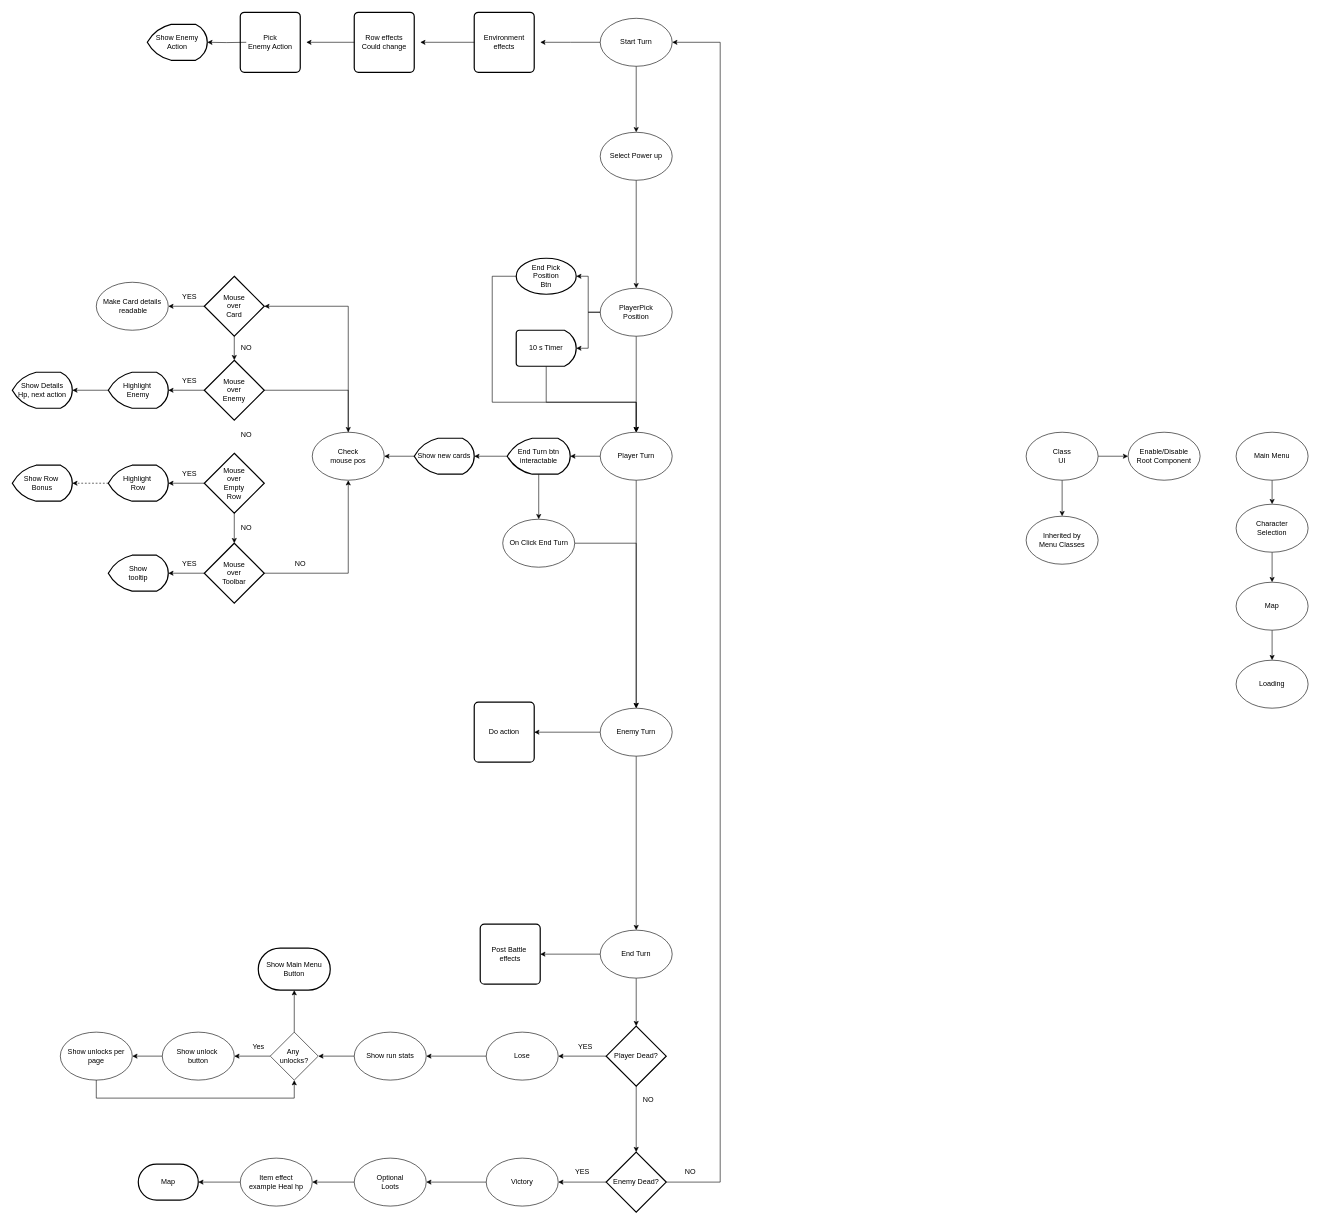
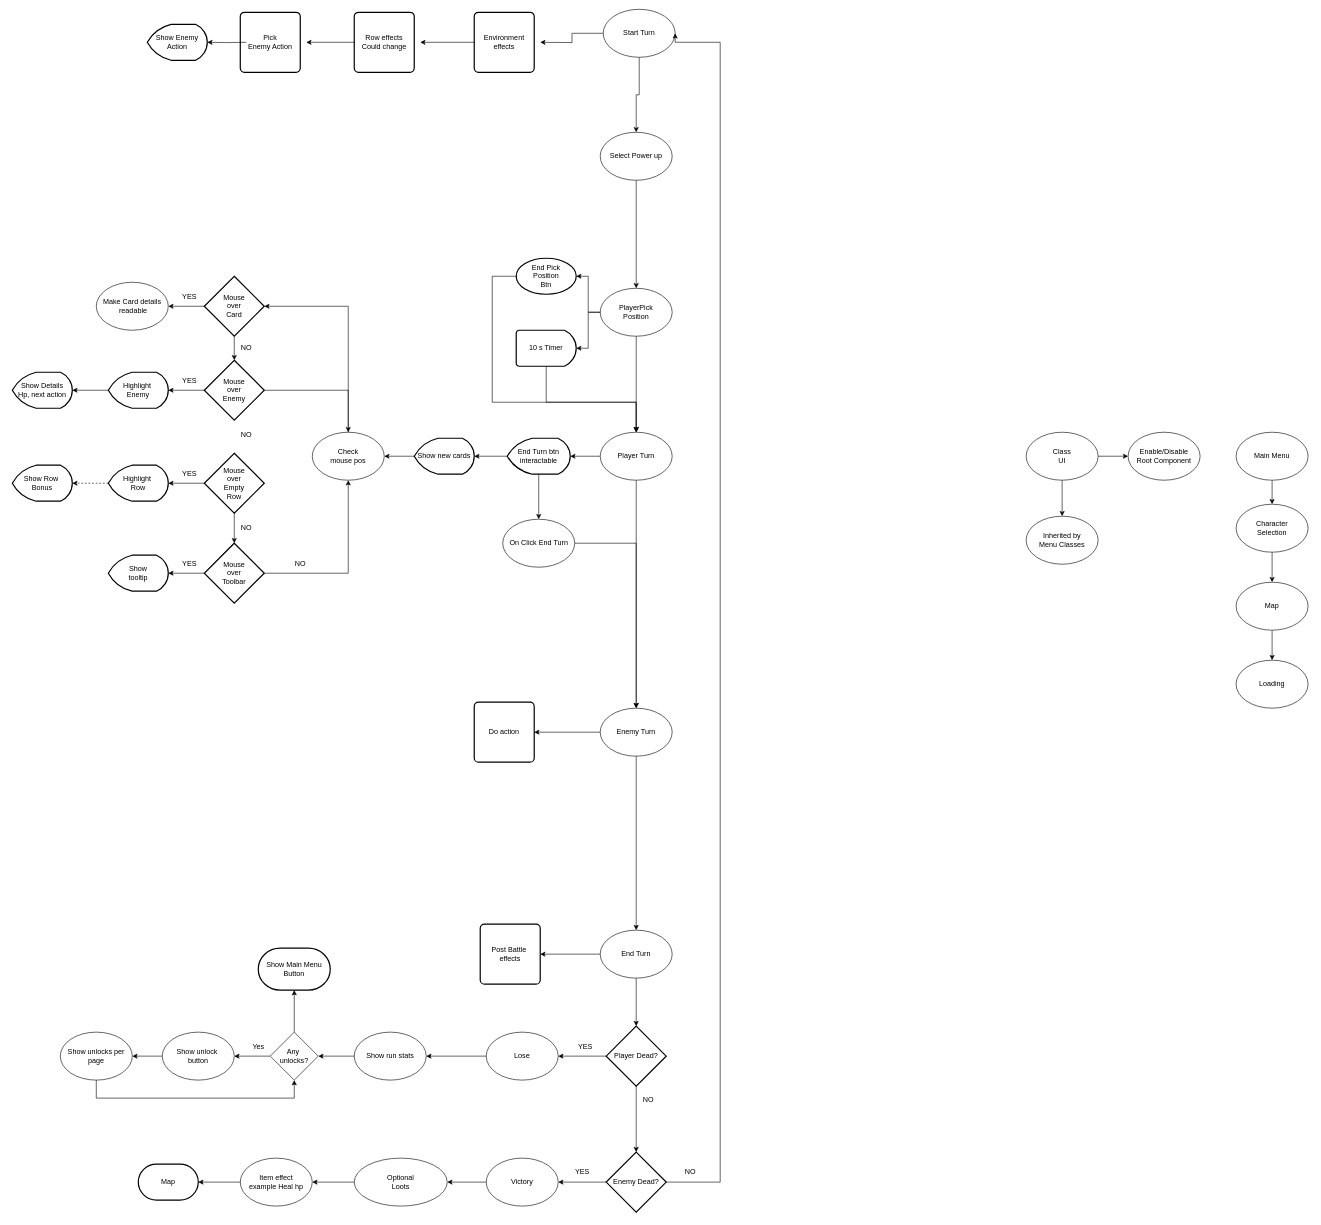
(636, 42) -> (639, 33)
(390, 1182) -> (401, 1182)
